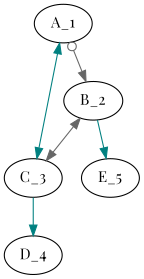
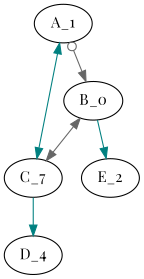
(93, 101) -> (93, 101)
(33, 178) -> (33, 178)
(110, 178) -> (110, 178)
